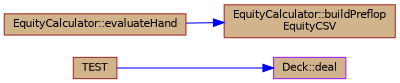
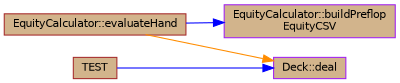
(310, 21) -> (310, 21)
none -> (204, 47)
